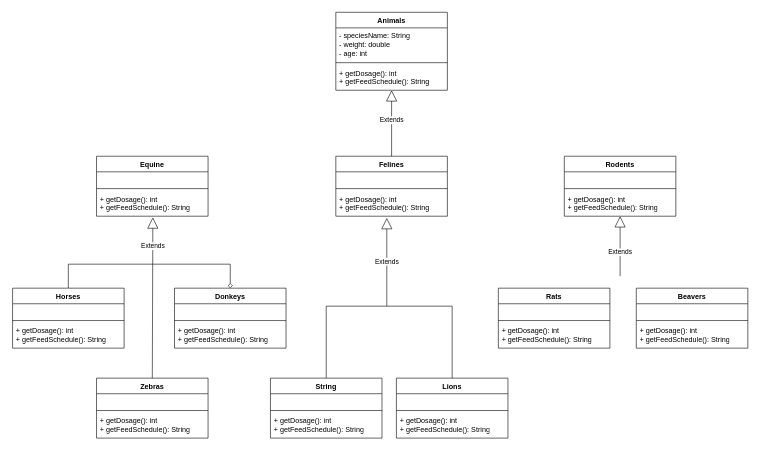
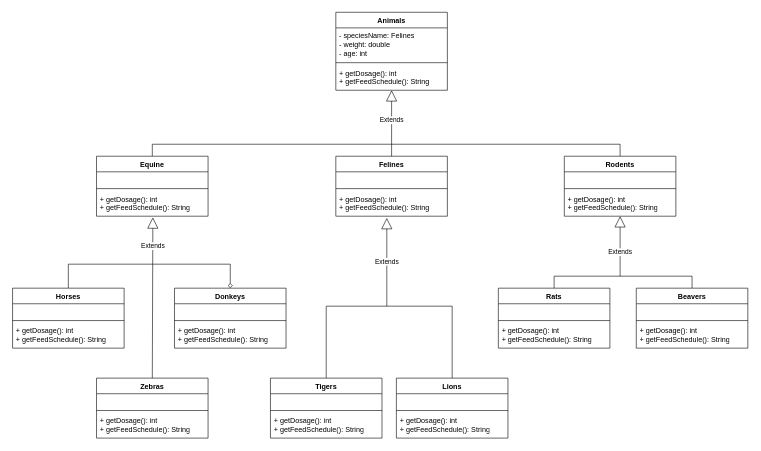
(377, 45) -> (378, 45)
none -> (386, 144)
none -> (623, 276)
(326, 387) -> (326, 387)
